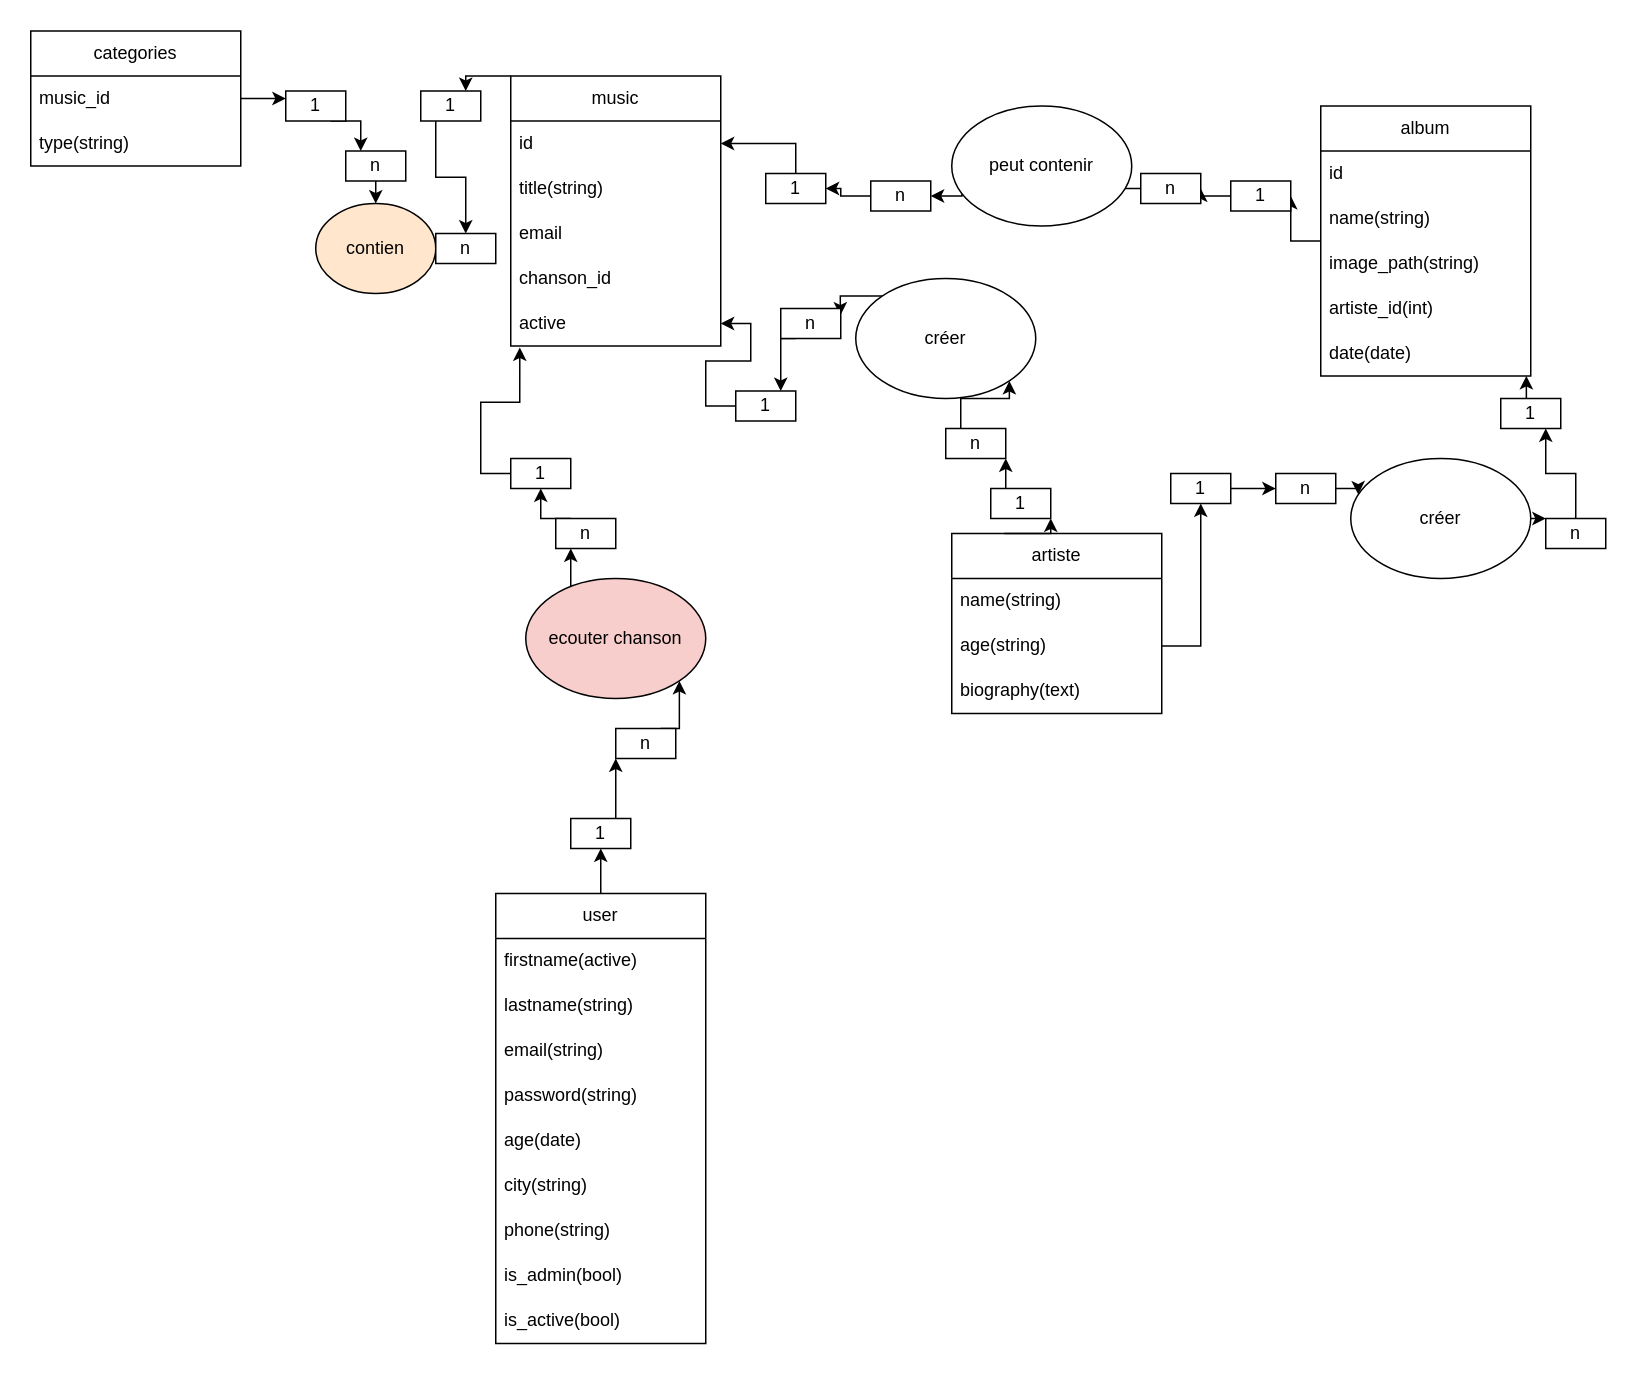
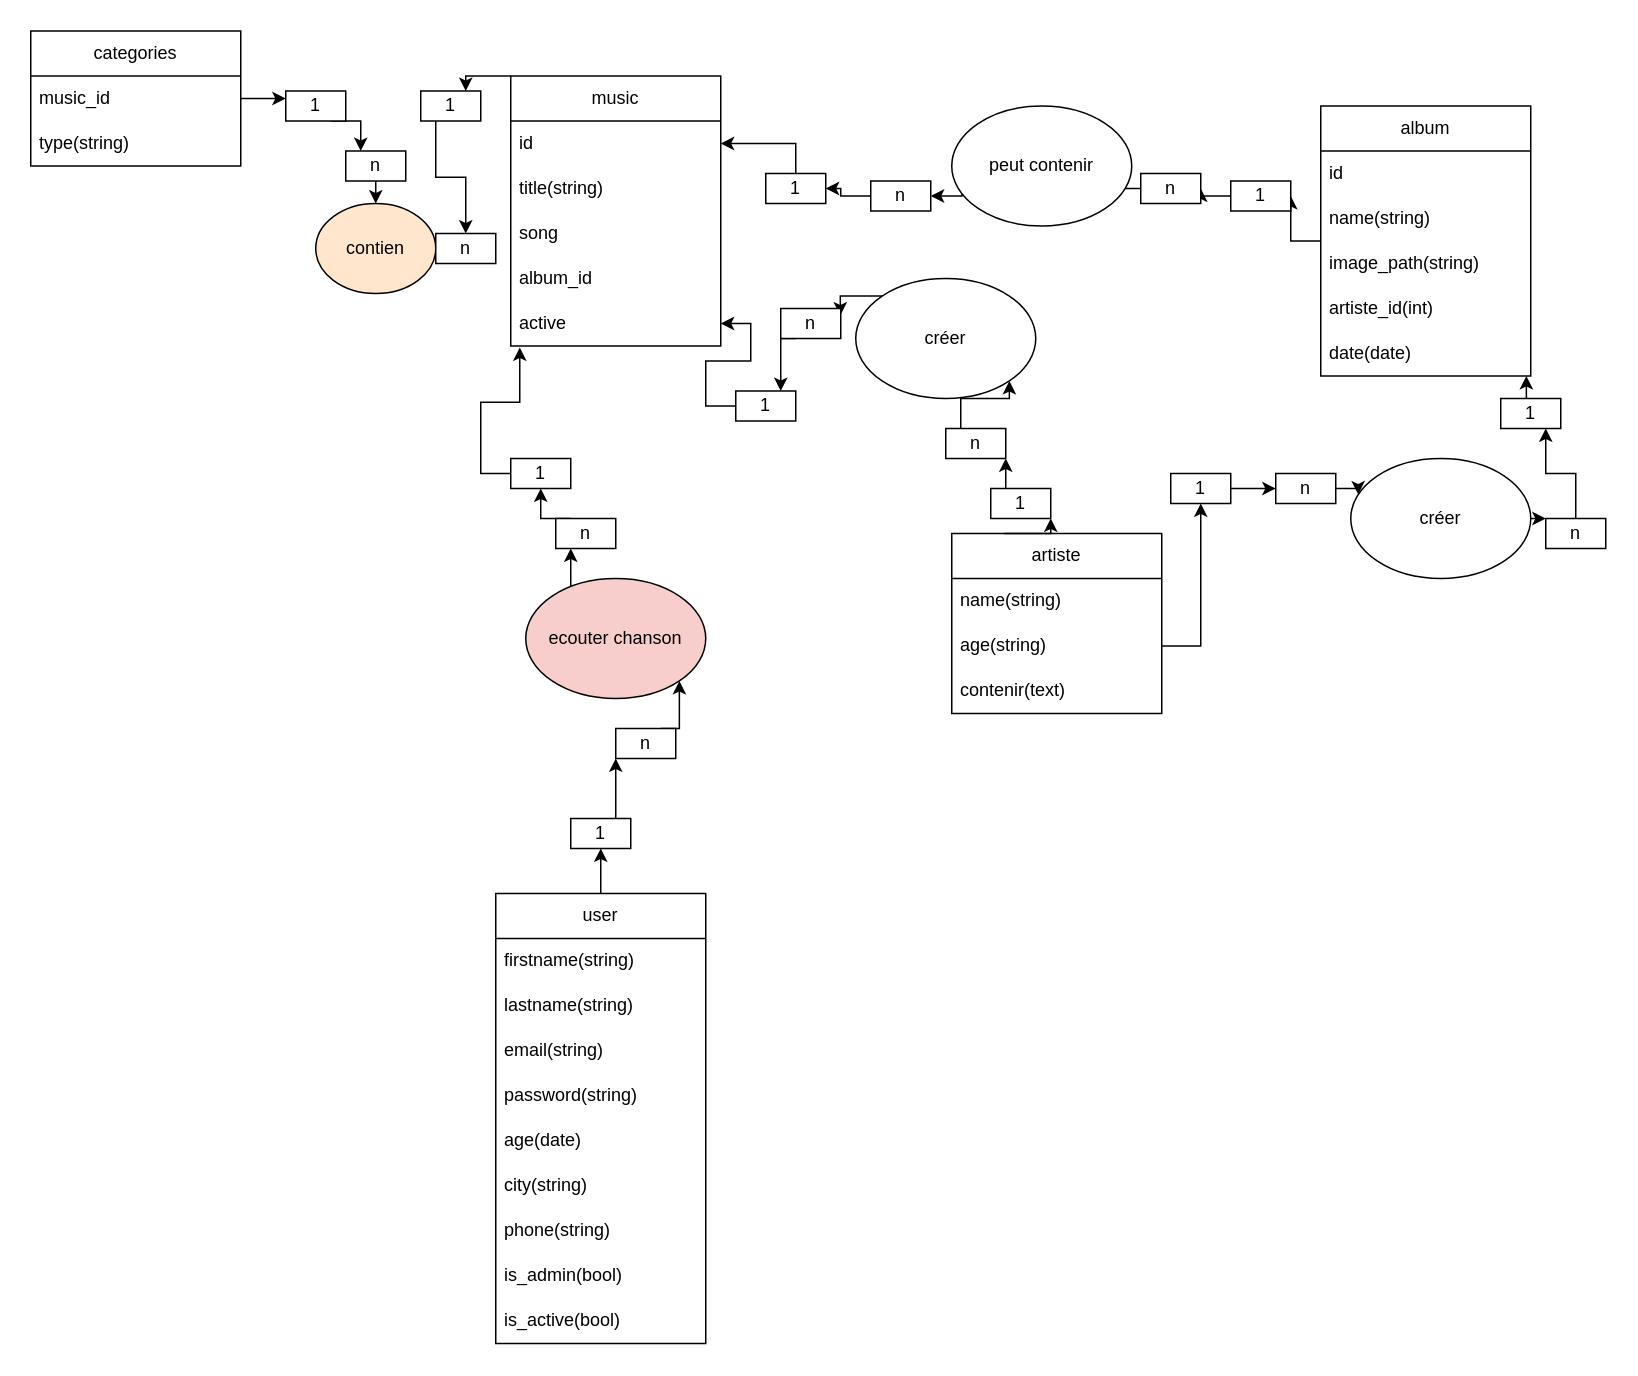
(540, 233) -> (540, 233)
(568, 278) -> (555, 278)
(1034, 691) -> (1029, 691)
(586, 961) -> (586, 961)
